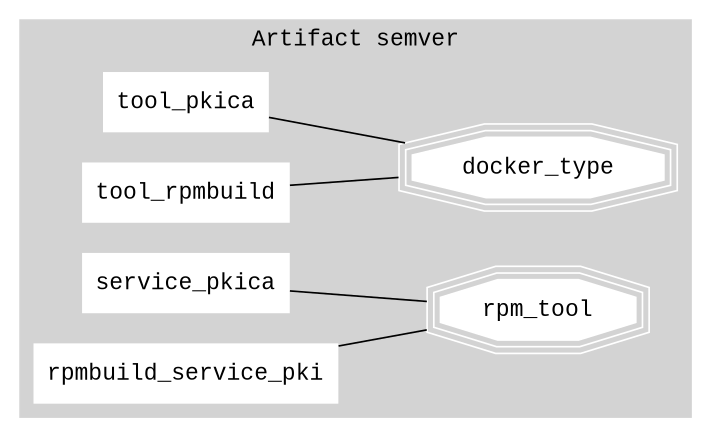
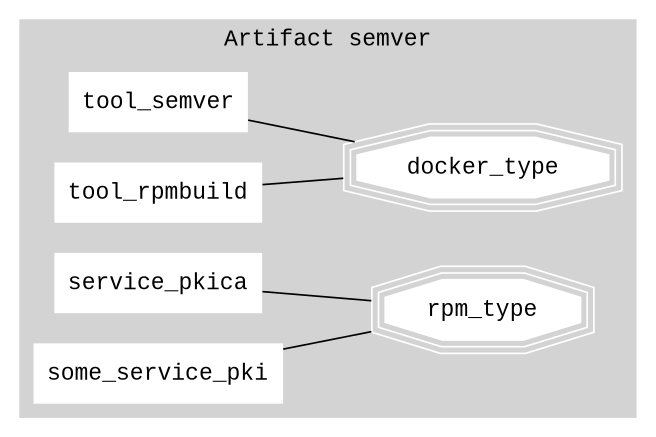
(186, 102) -> (158, 102)
(538, 310) -> (483, 310)
(186, 374) -> (158, 374)
